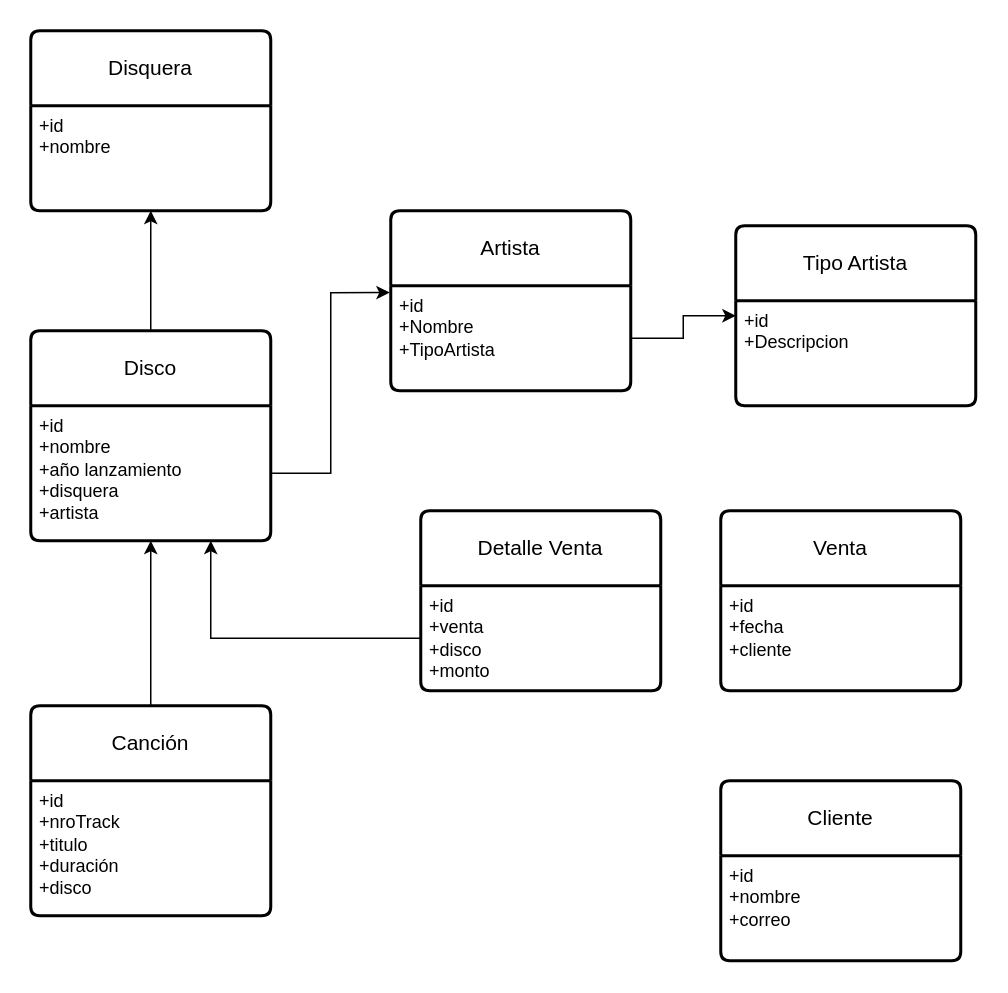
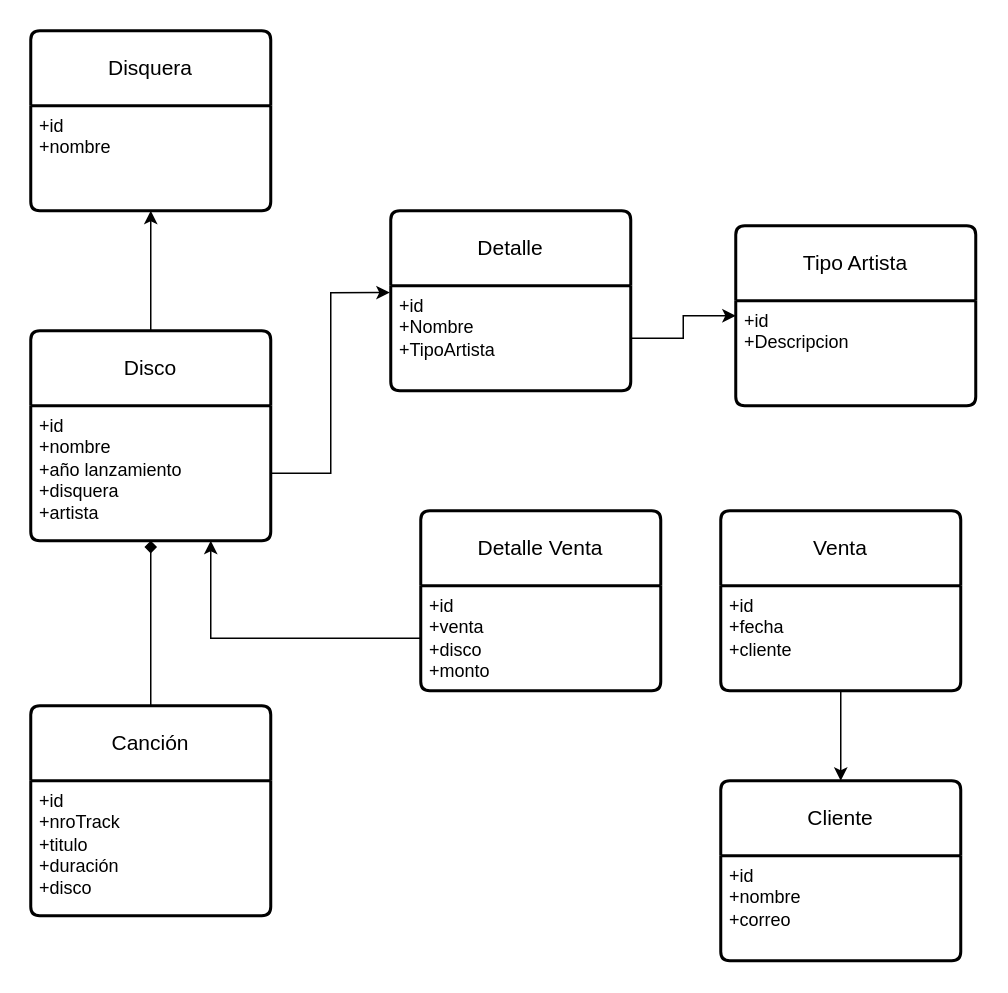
(511, 248) -> (511, 248)
(151, 552) -> (151, 553)
none -> (841, 732)
